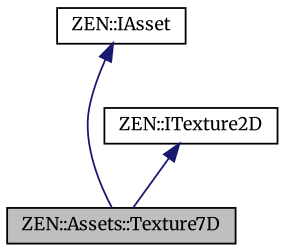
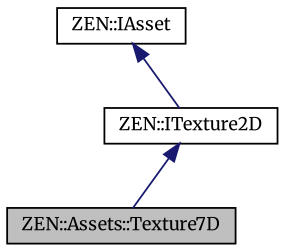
(88, 135) -> (162, 83)
